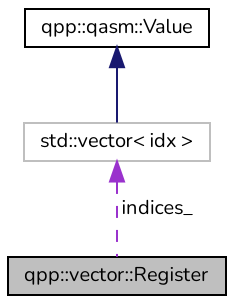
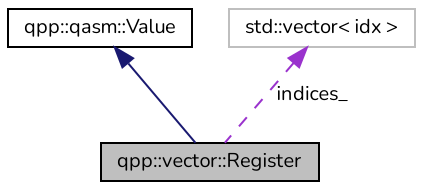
(117, 95) -> (162, 103)
